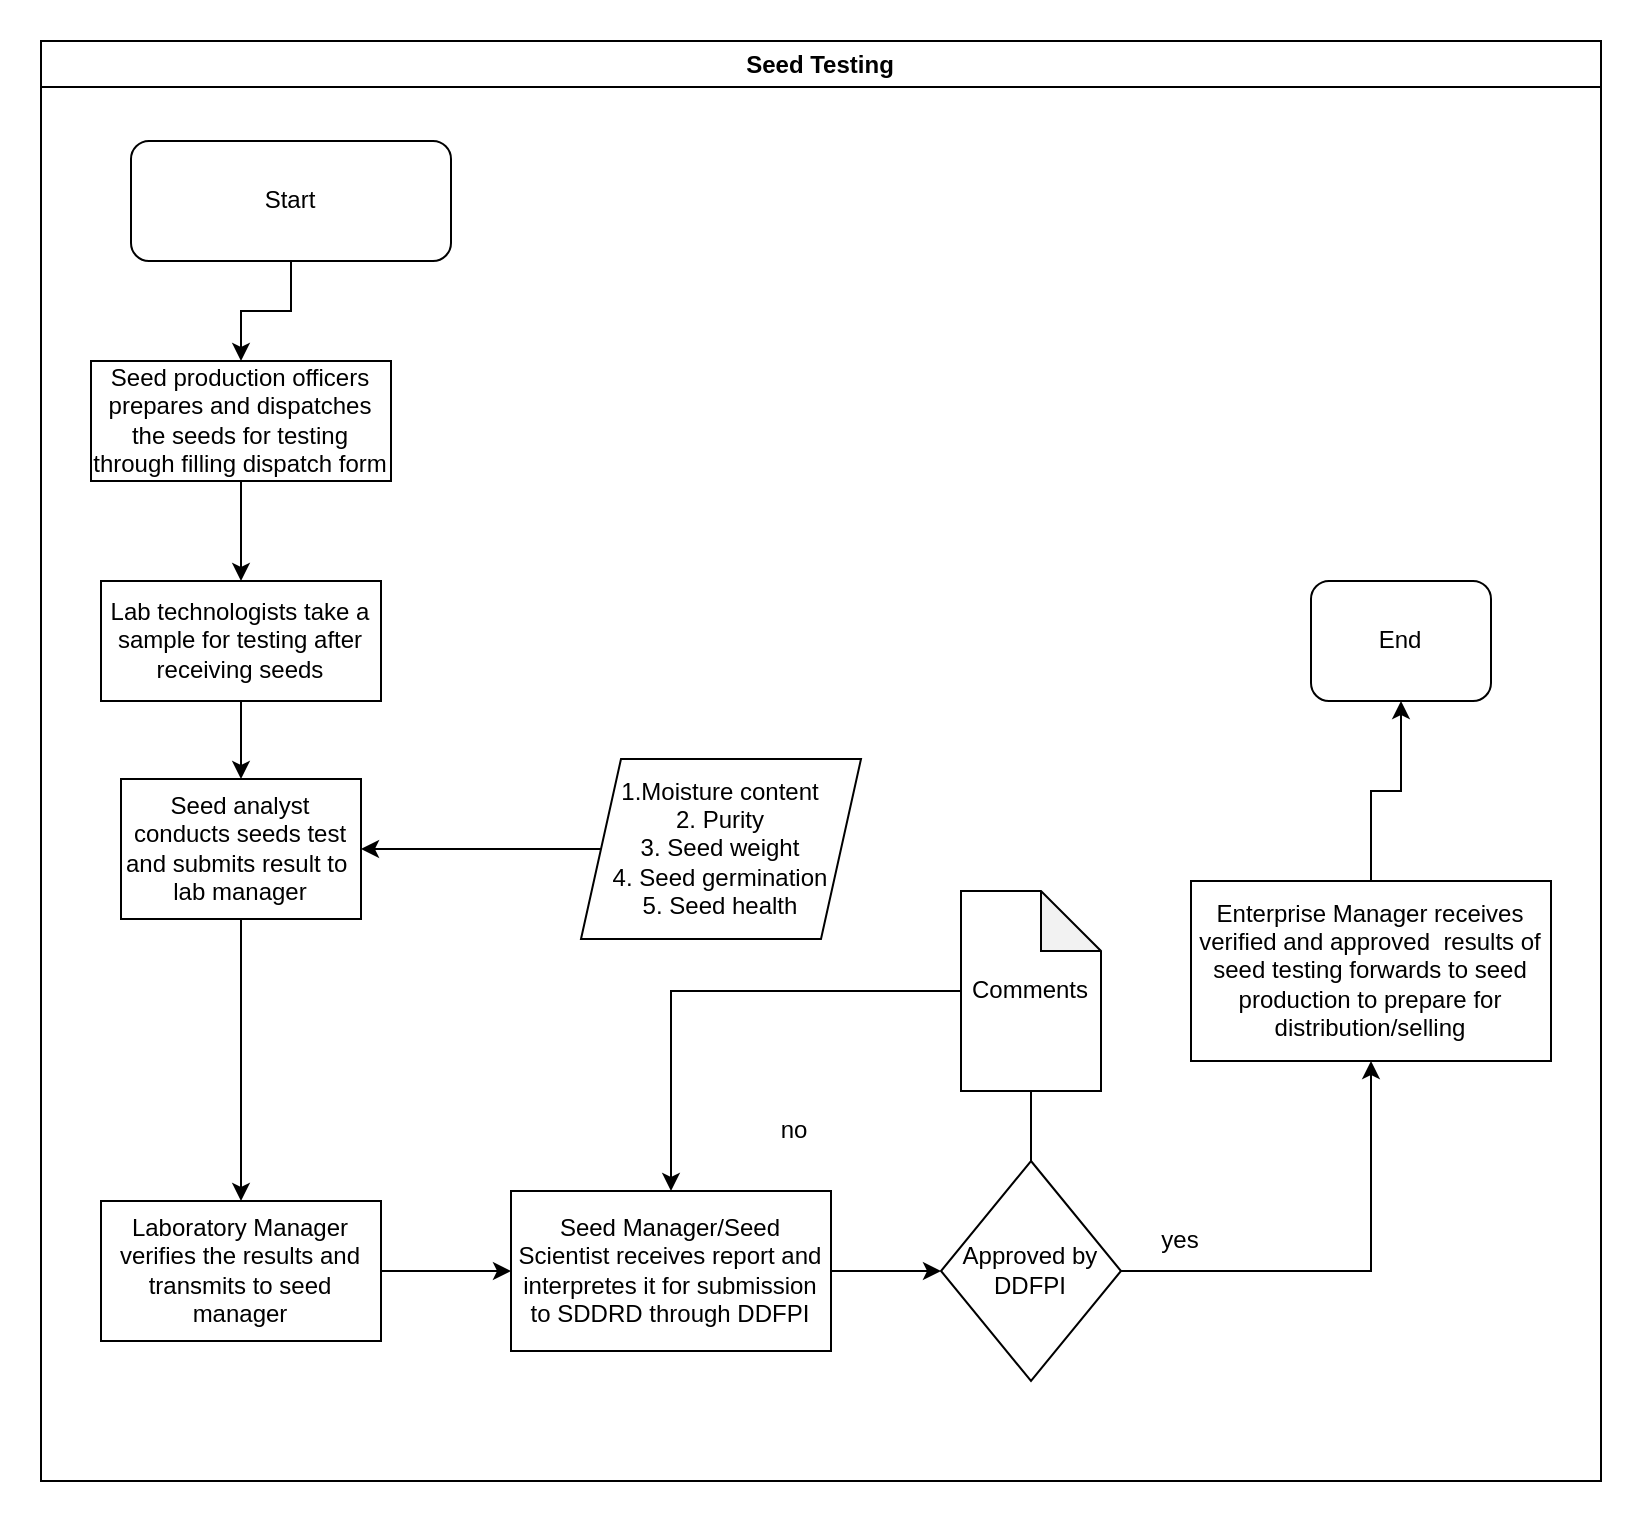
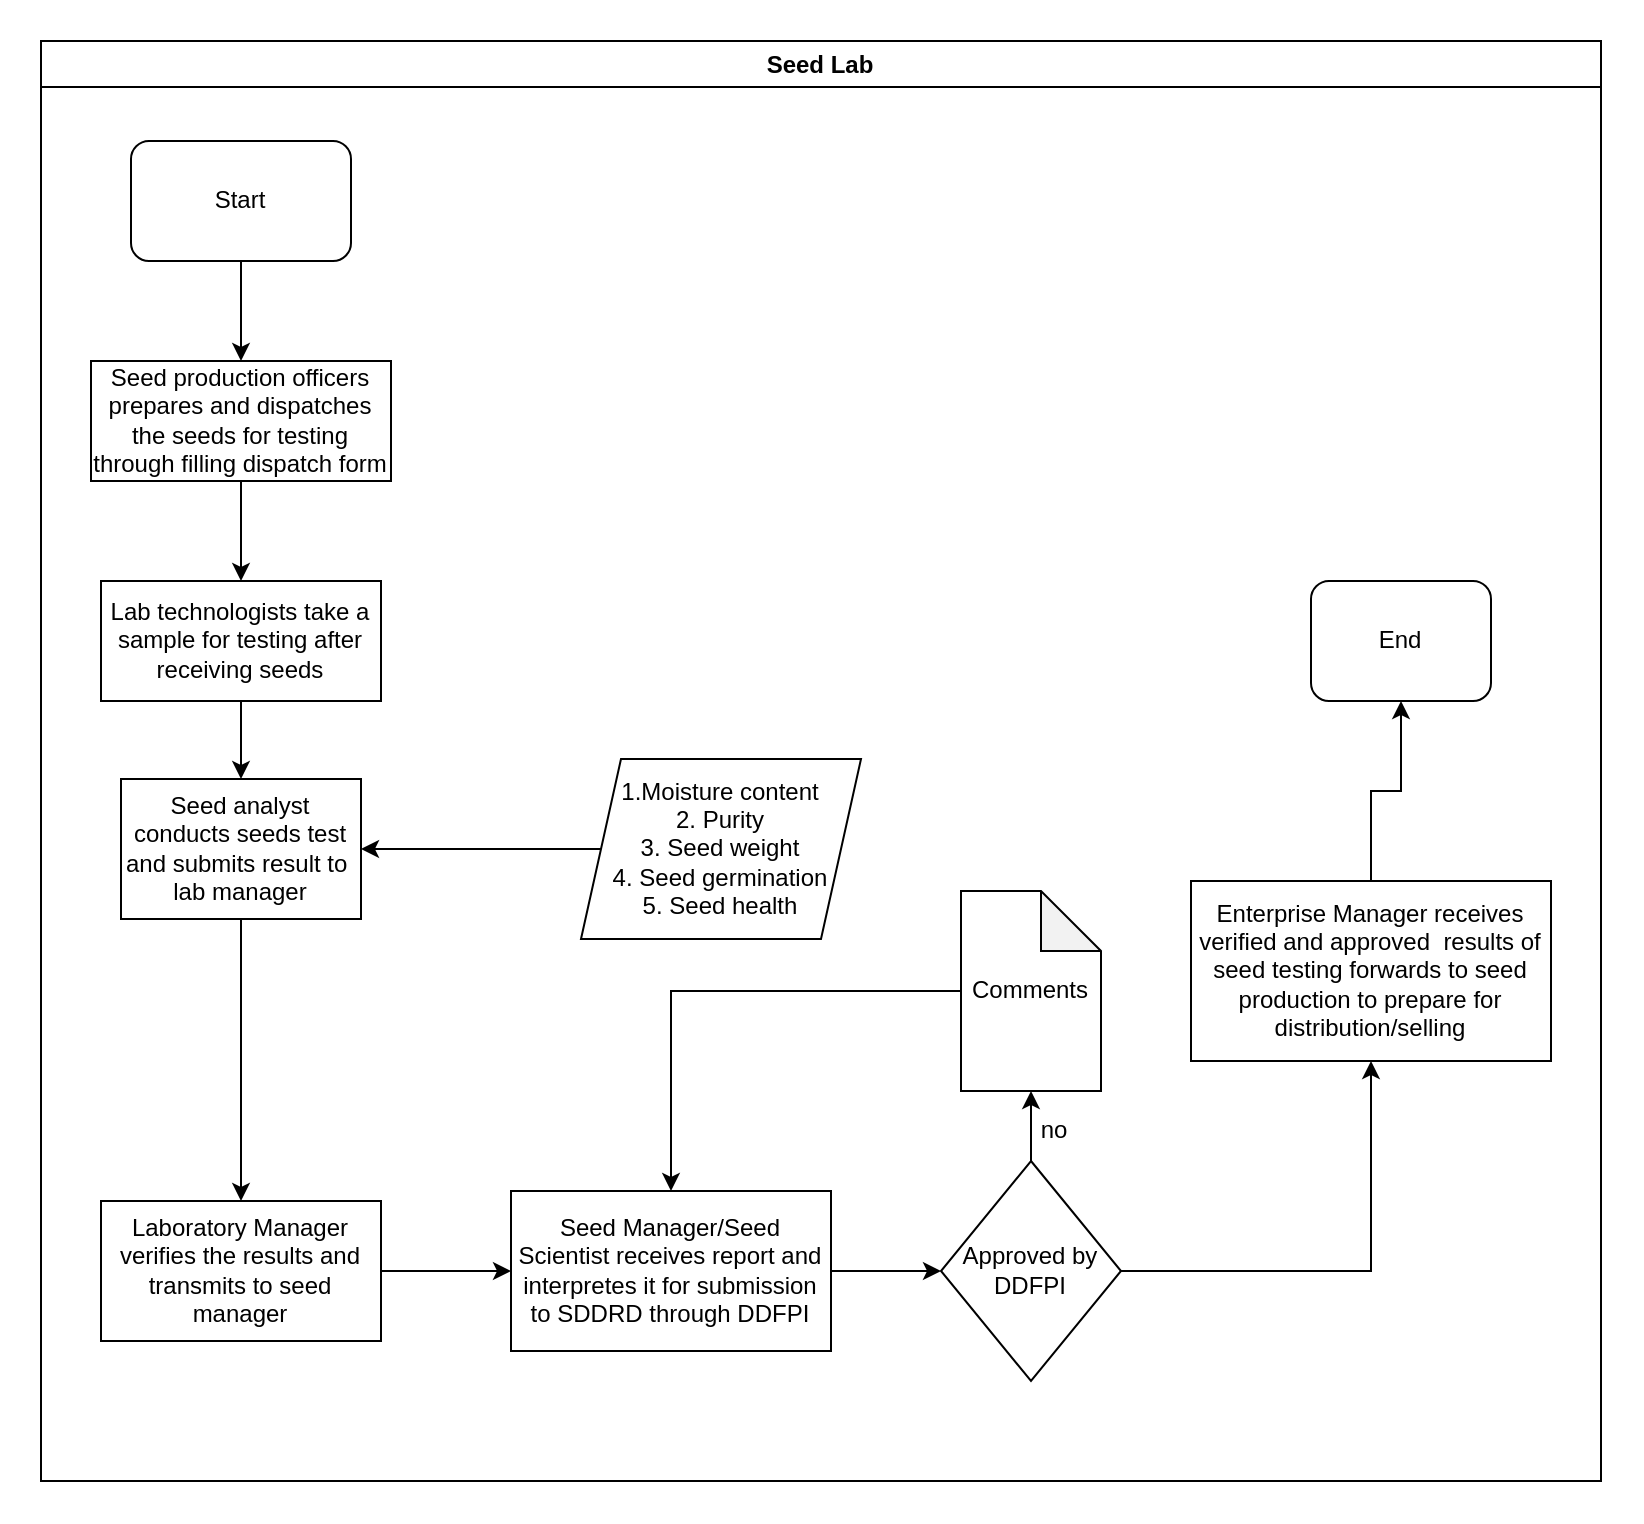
(820, 65) -> (820, 65)
(291, 201) -> (241, 201)
(1031, 1100) -> (1031, 1106)
(795, 1131) -> (1055, 1131)
(1181, 1241) -> none
